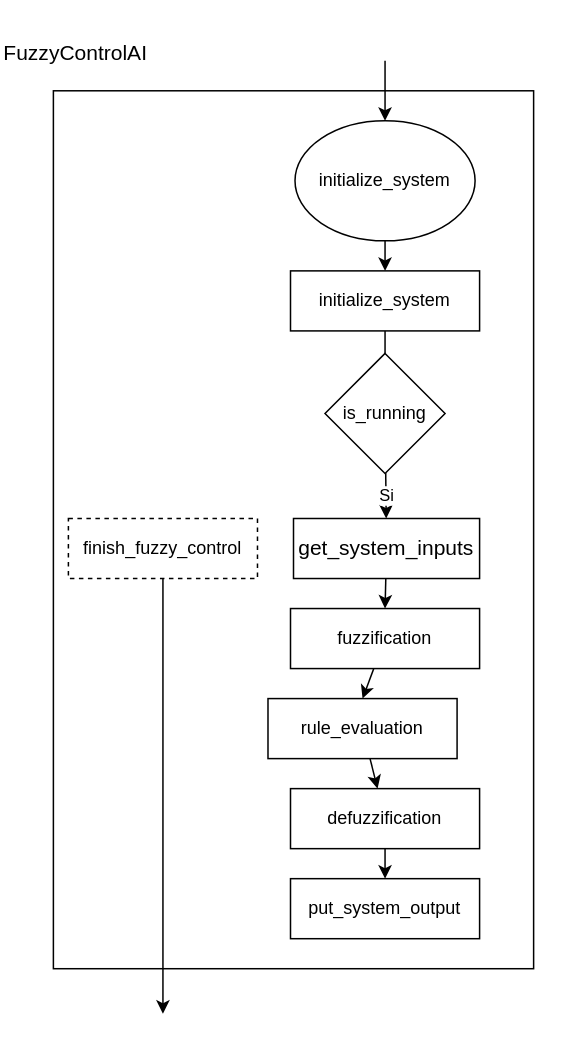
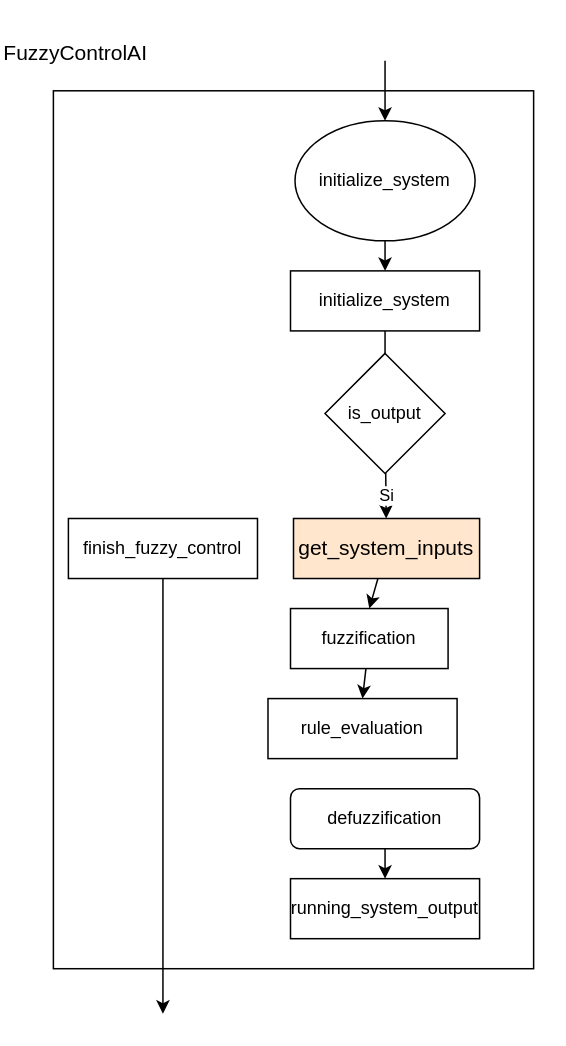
(385, 413) -> (385, 413)
(163, 548) -> (163, 548)
(386, 548) -> (386, 548)
(385, 638) -> (369, 638)
(372, 768) -> none
(385, 818) -> (385, 818)
(385, 908) -> (385, 908)
